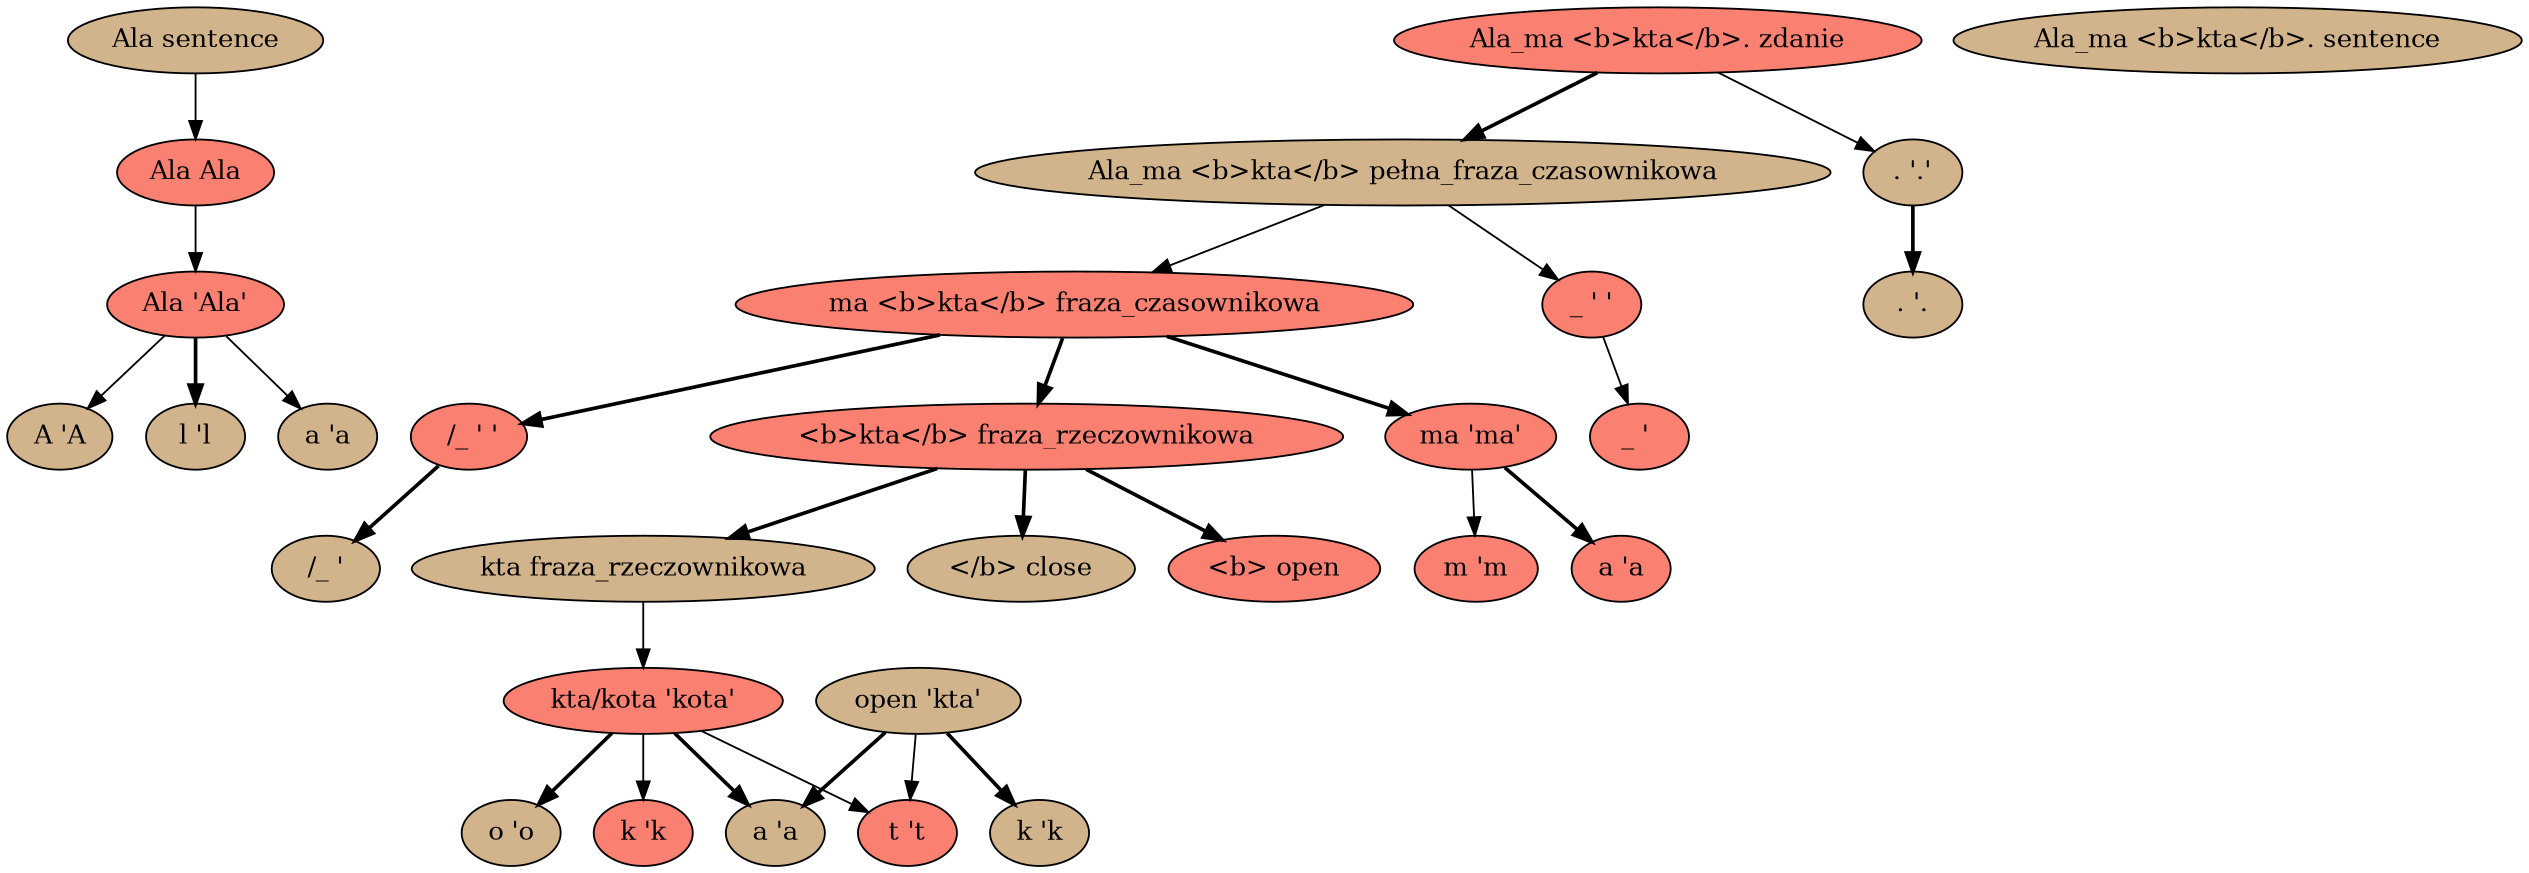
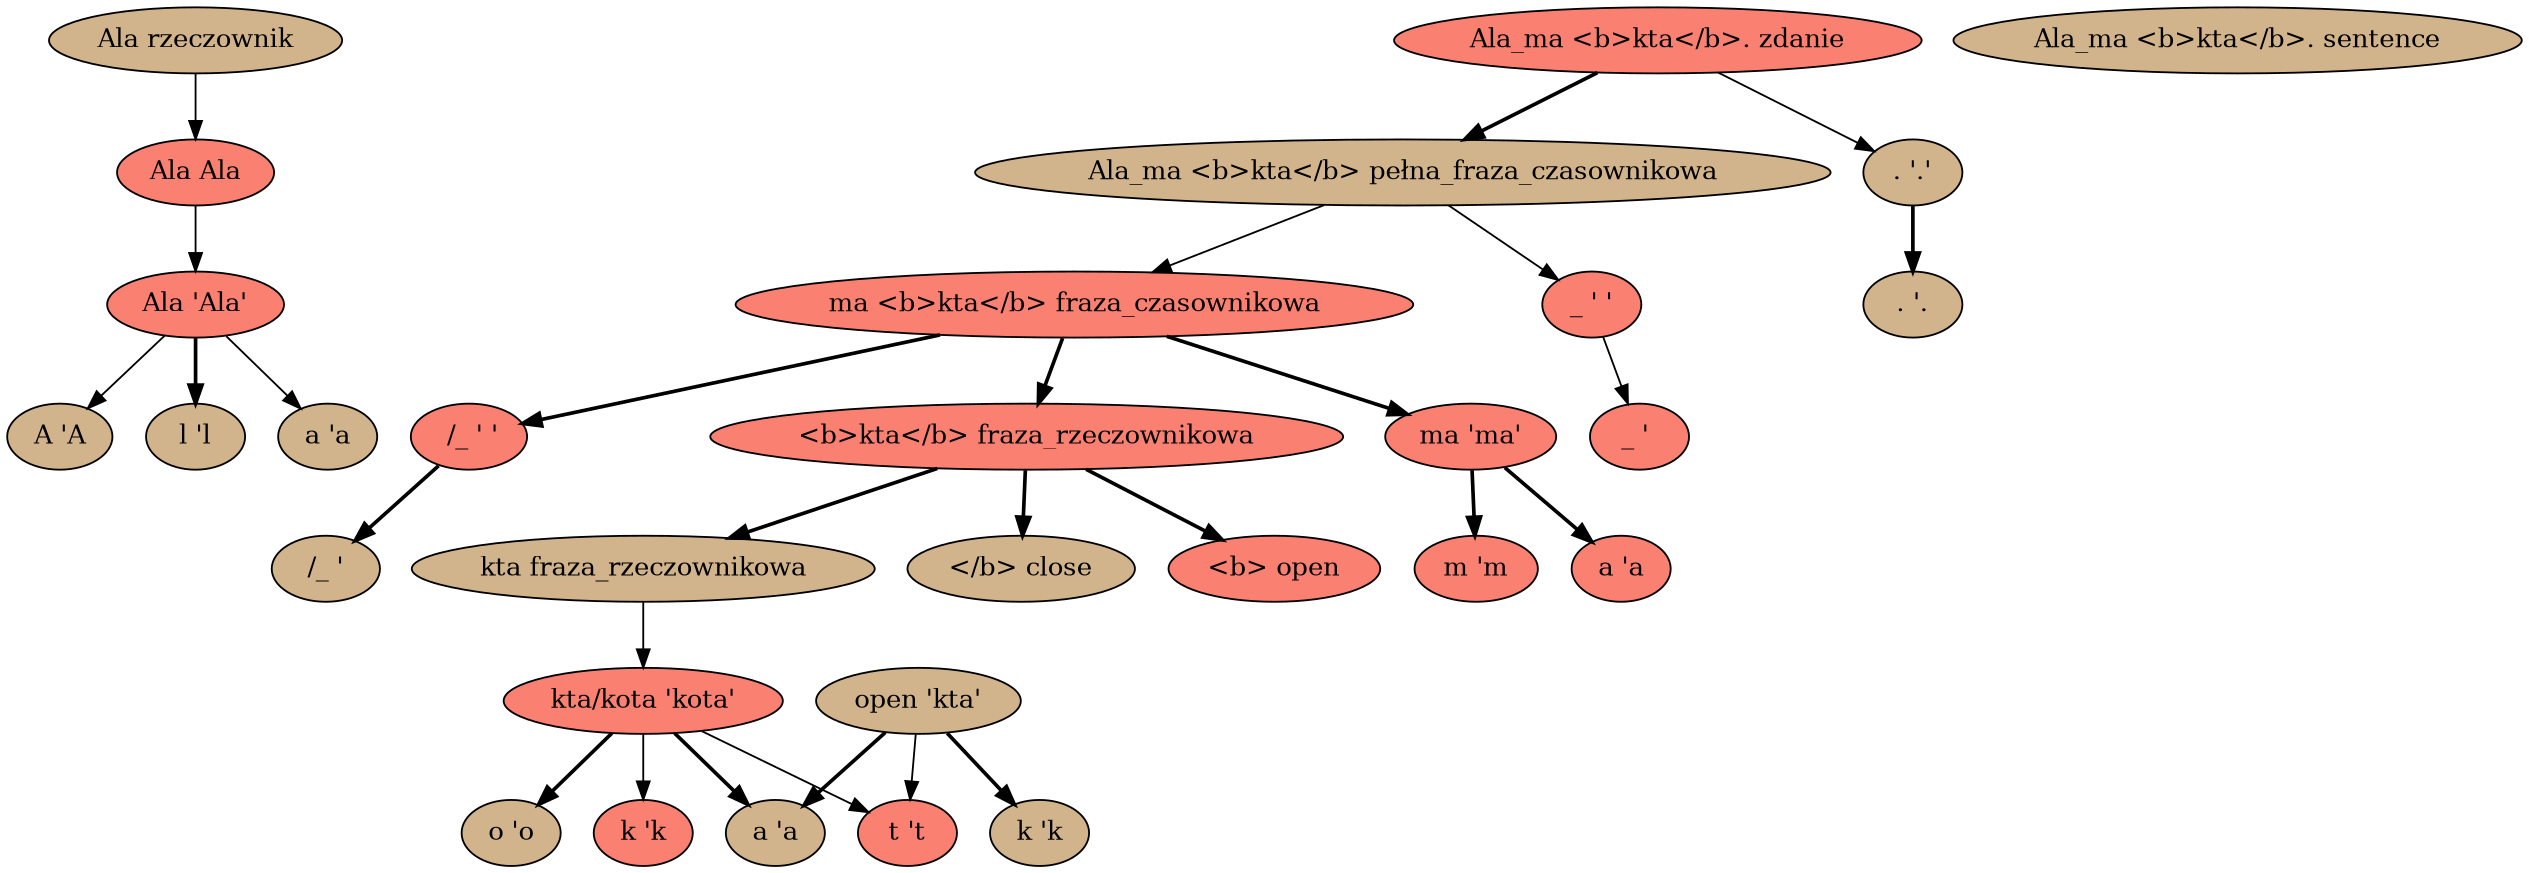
(196, 40) -> (196, 40)
(1473, 494) -> (1473, 494)
